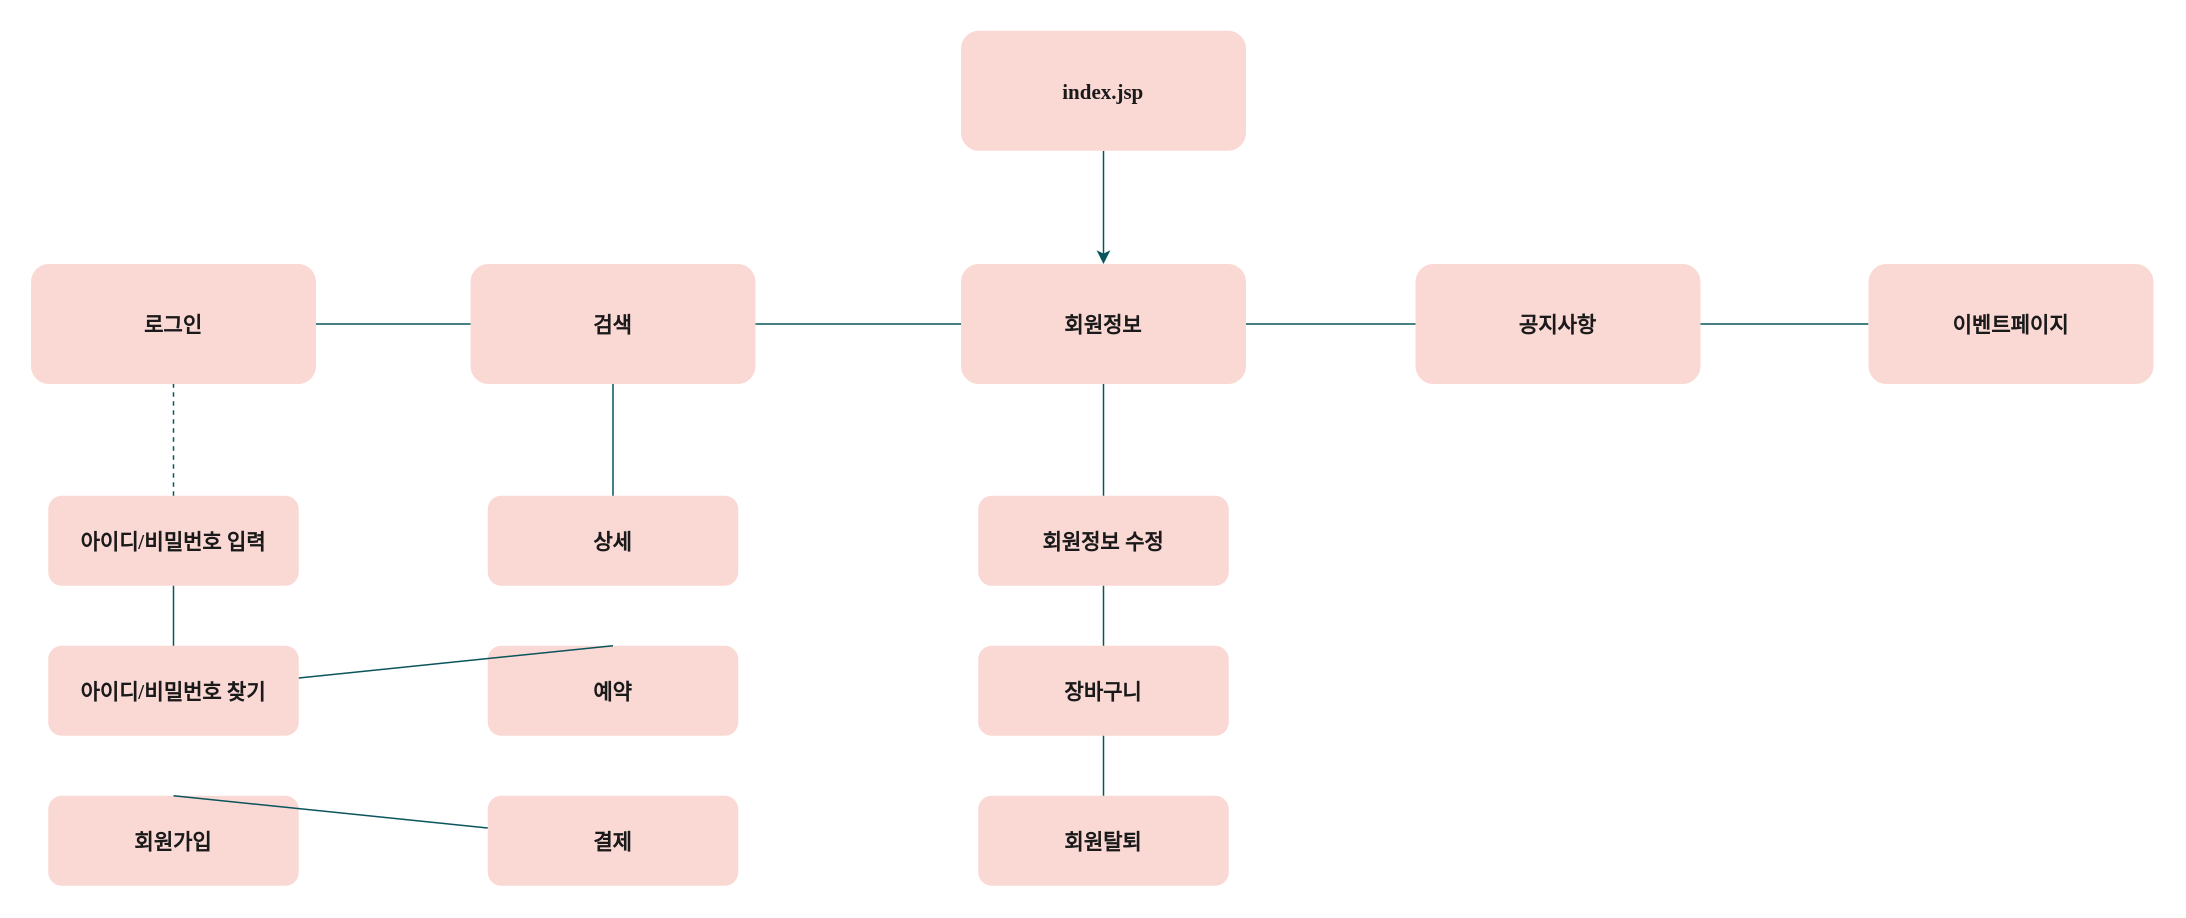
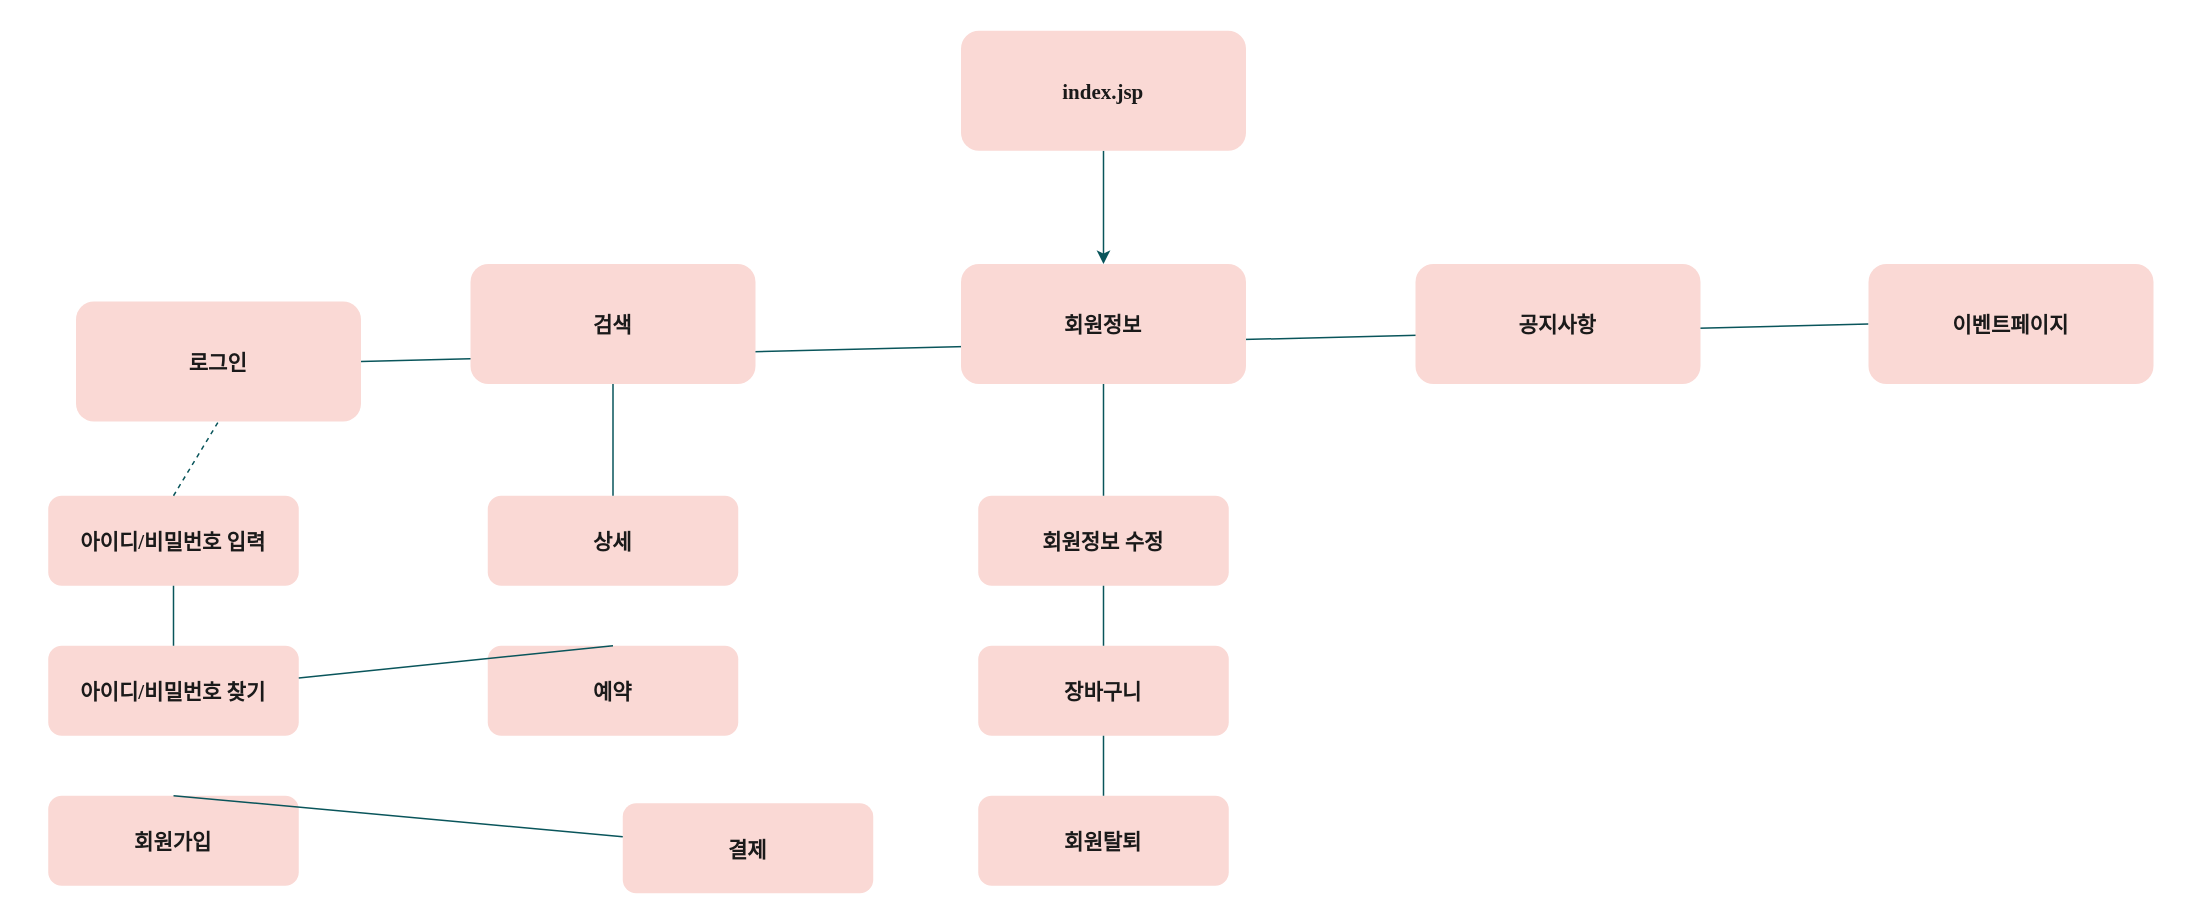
(173, 324) -> (218, 362)
(613, 841) -> (748, 848)
